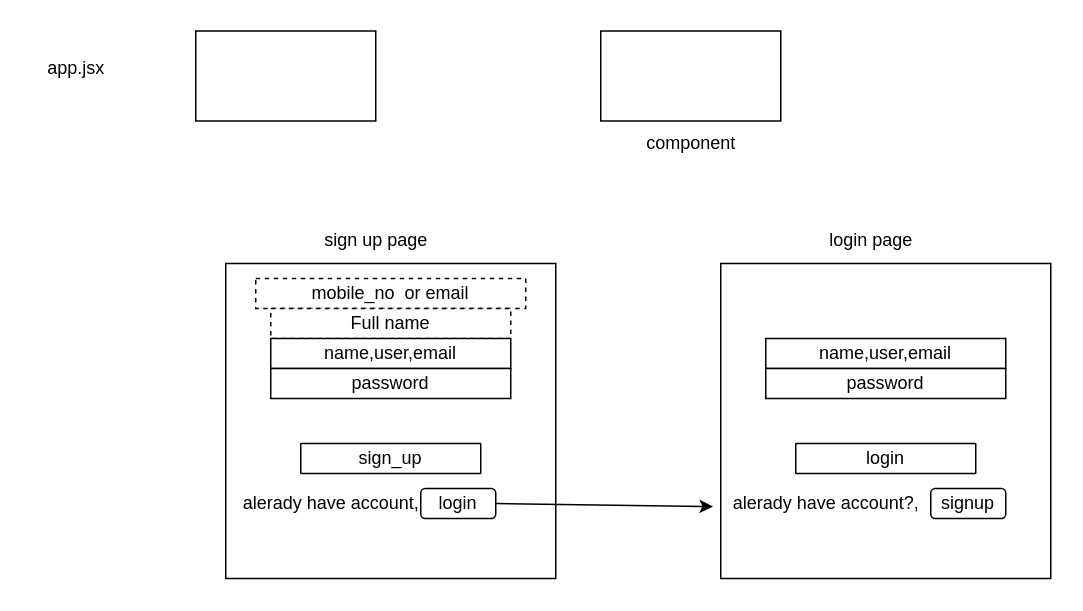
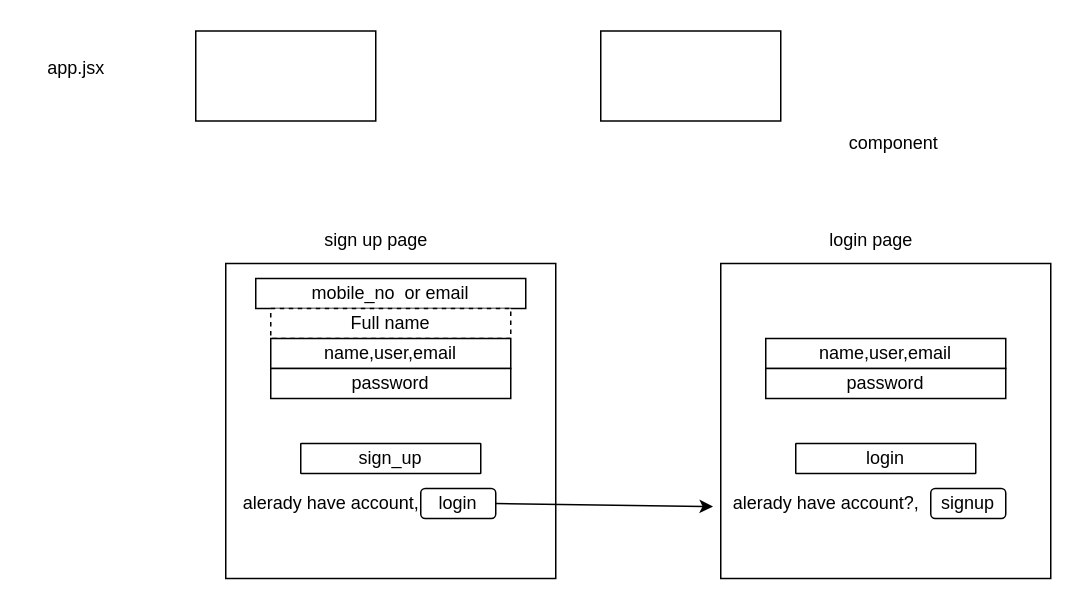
(691, 143) -> (893, 143)
(391, 293) -> (391, 293)
